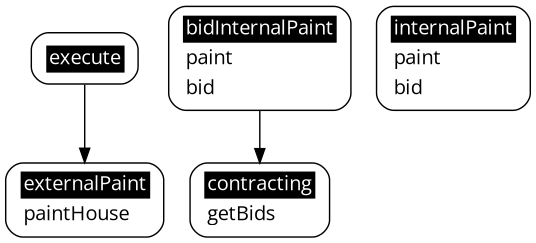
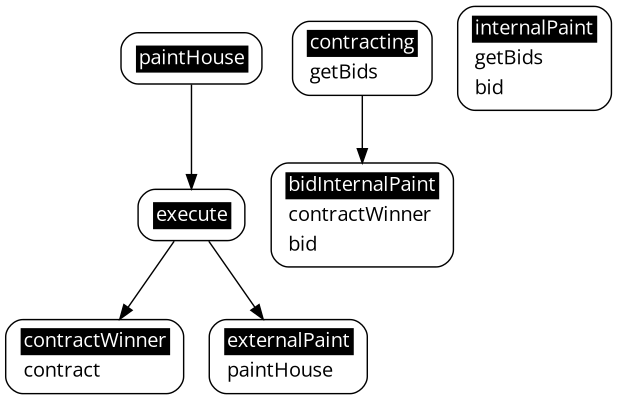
none -> (191, 58)
(210, 58) -> (360, 215)
(418, 58) -> (510, 58)
(260, 130) -> (362, 122)
none -> (95, 357)
